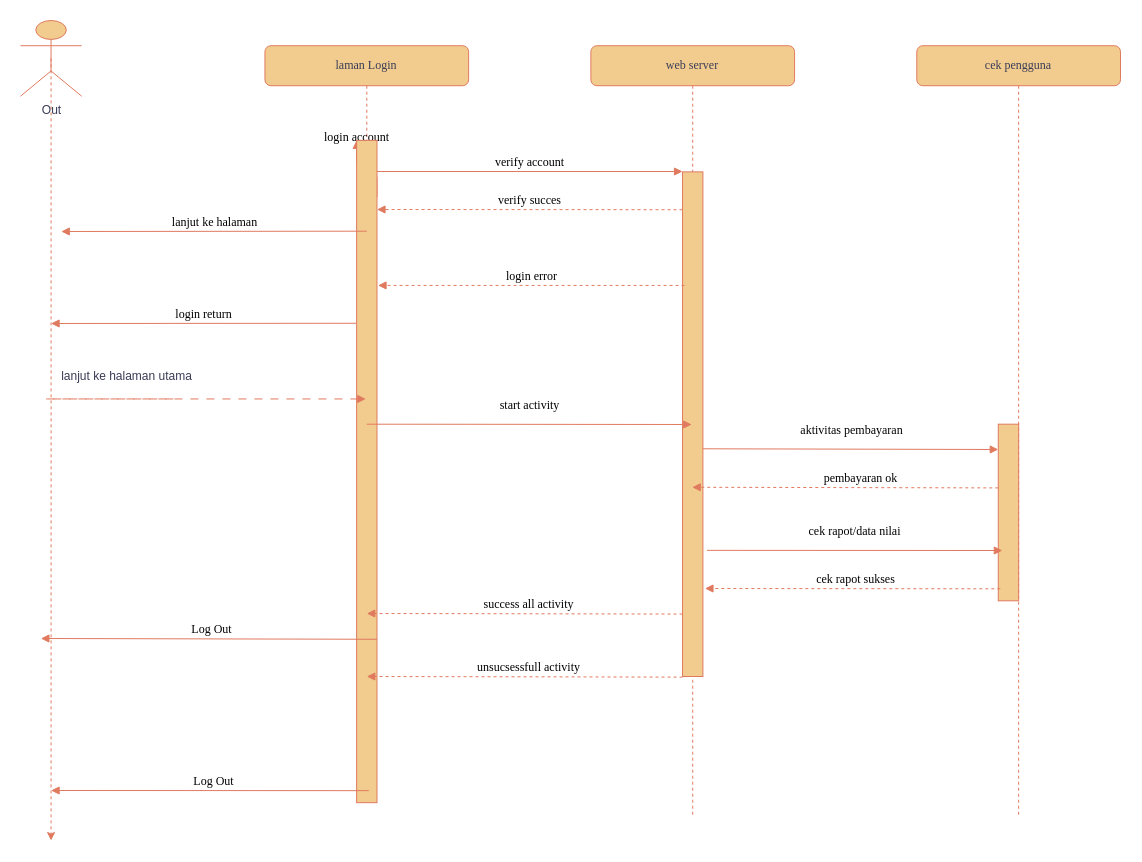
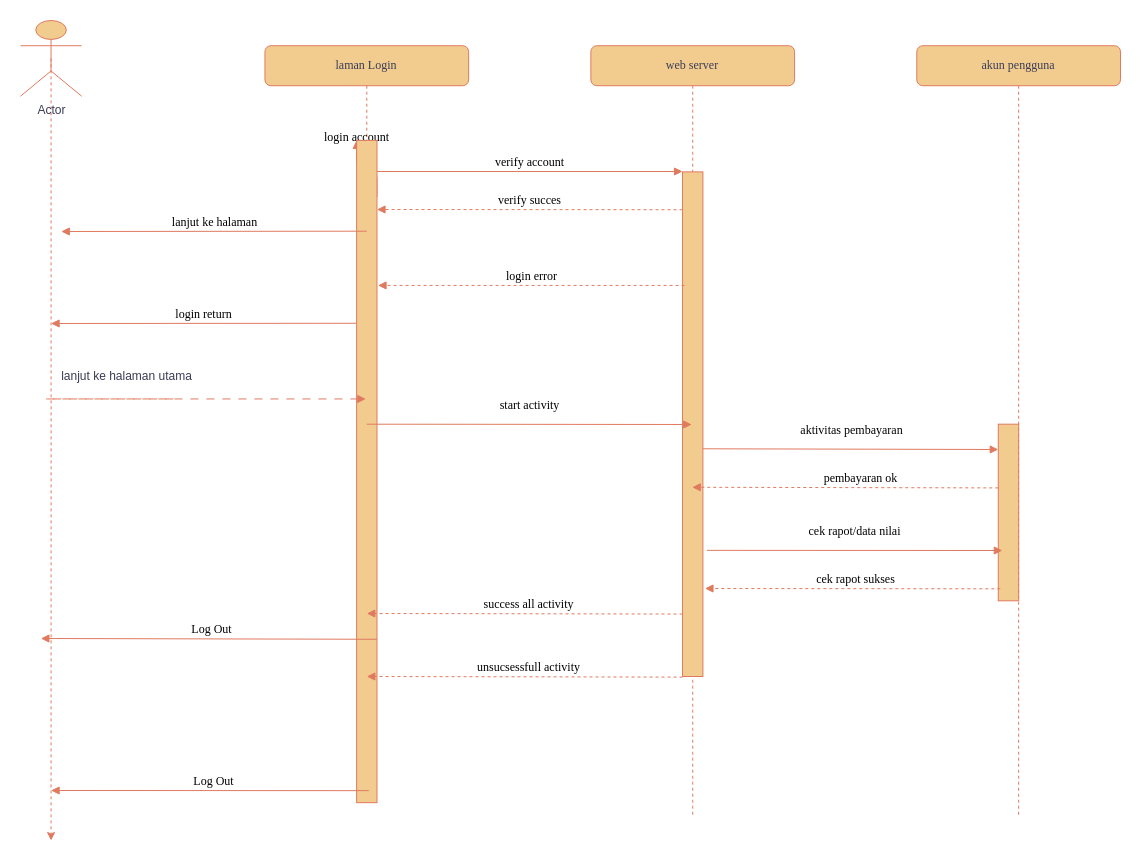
(1019, 66) -> (1019, 66)
(52, 111) -> (52, 111)
